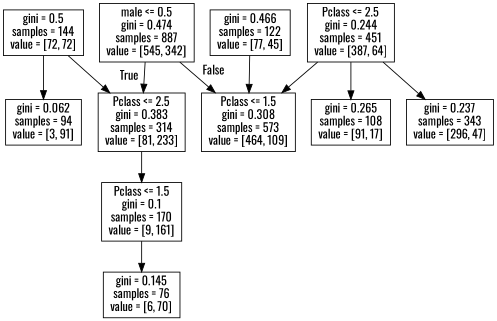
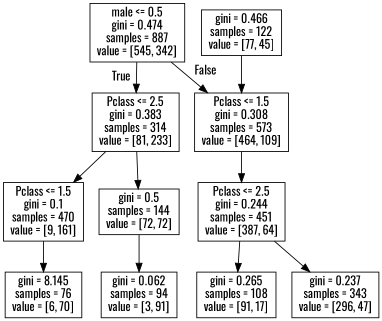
(86, 71) -> (137, 166)
(303, 75) -> (242, 163)
(142, 212) -> (43, 212)
(142, 295) -> (43, 295)
